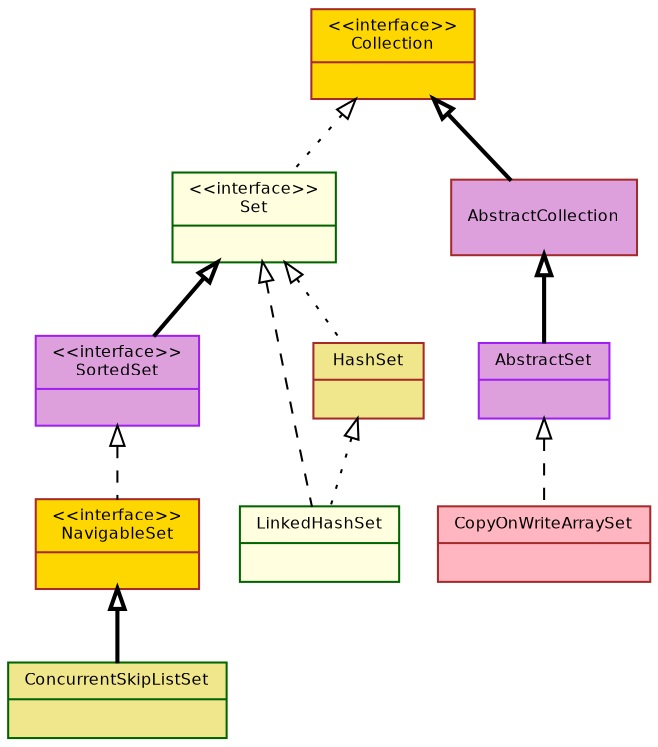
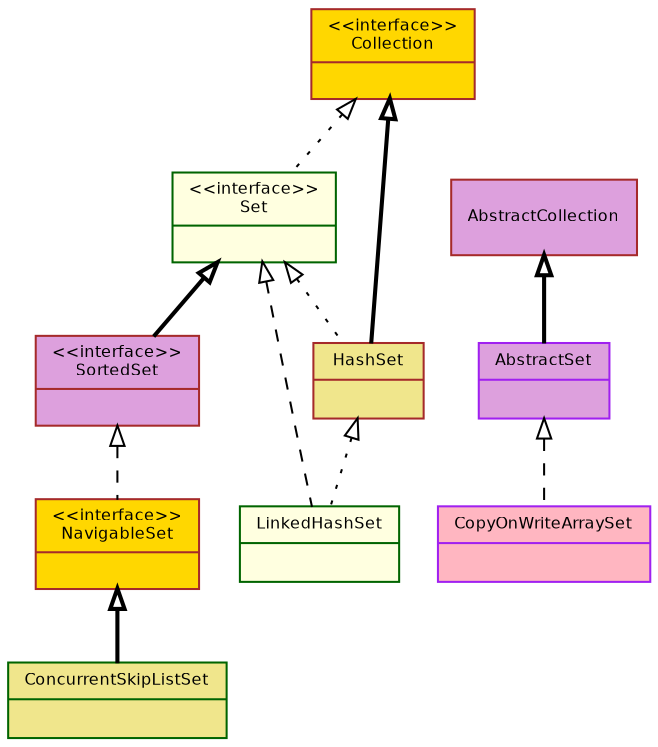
(479, 147) -> (380, 231)
(117, 381) -> (117, 381)
(544, 544) -> (544, 544)
